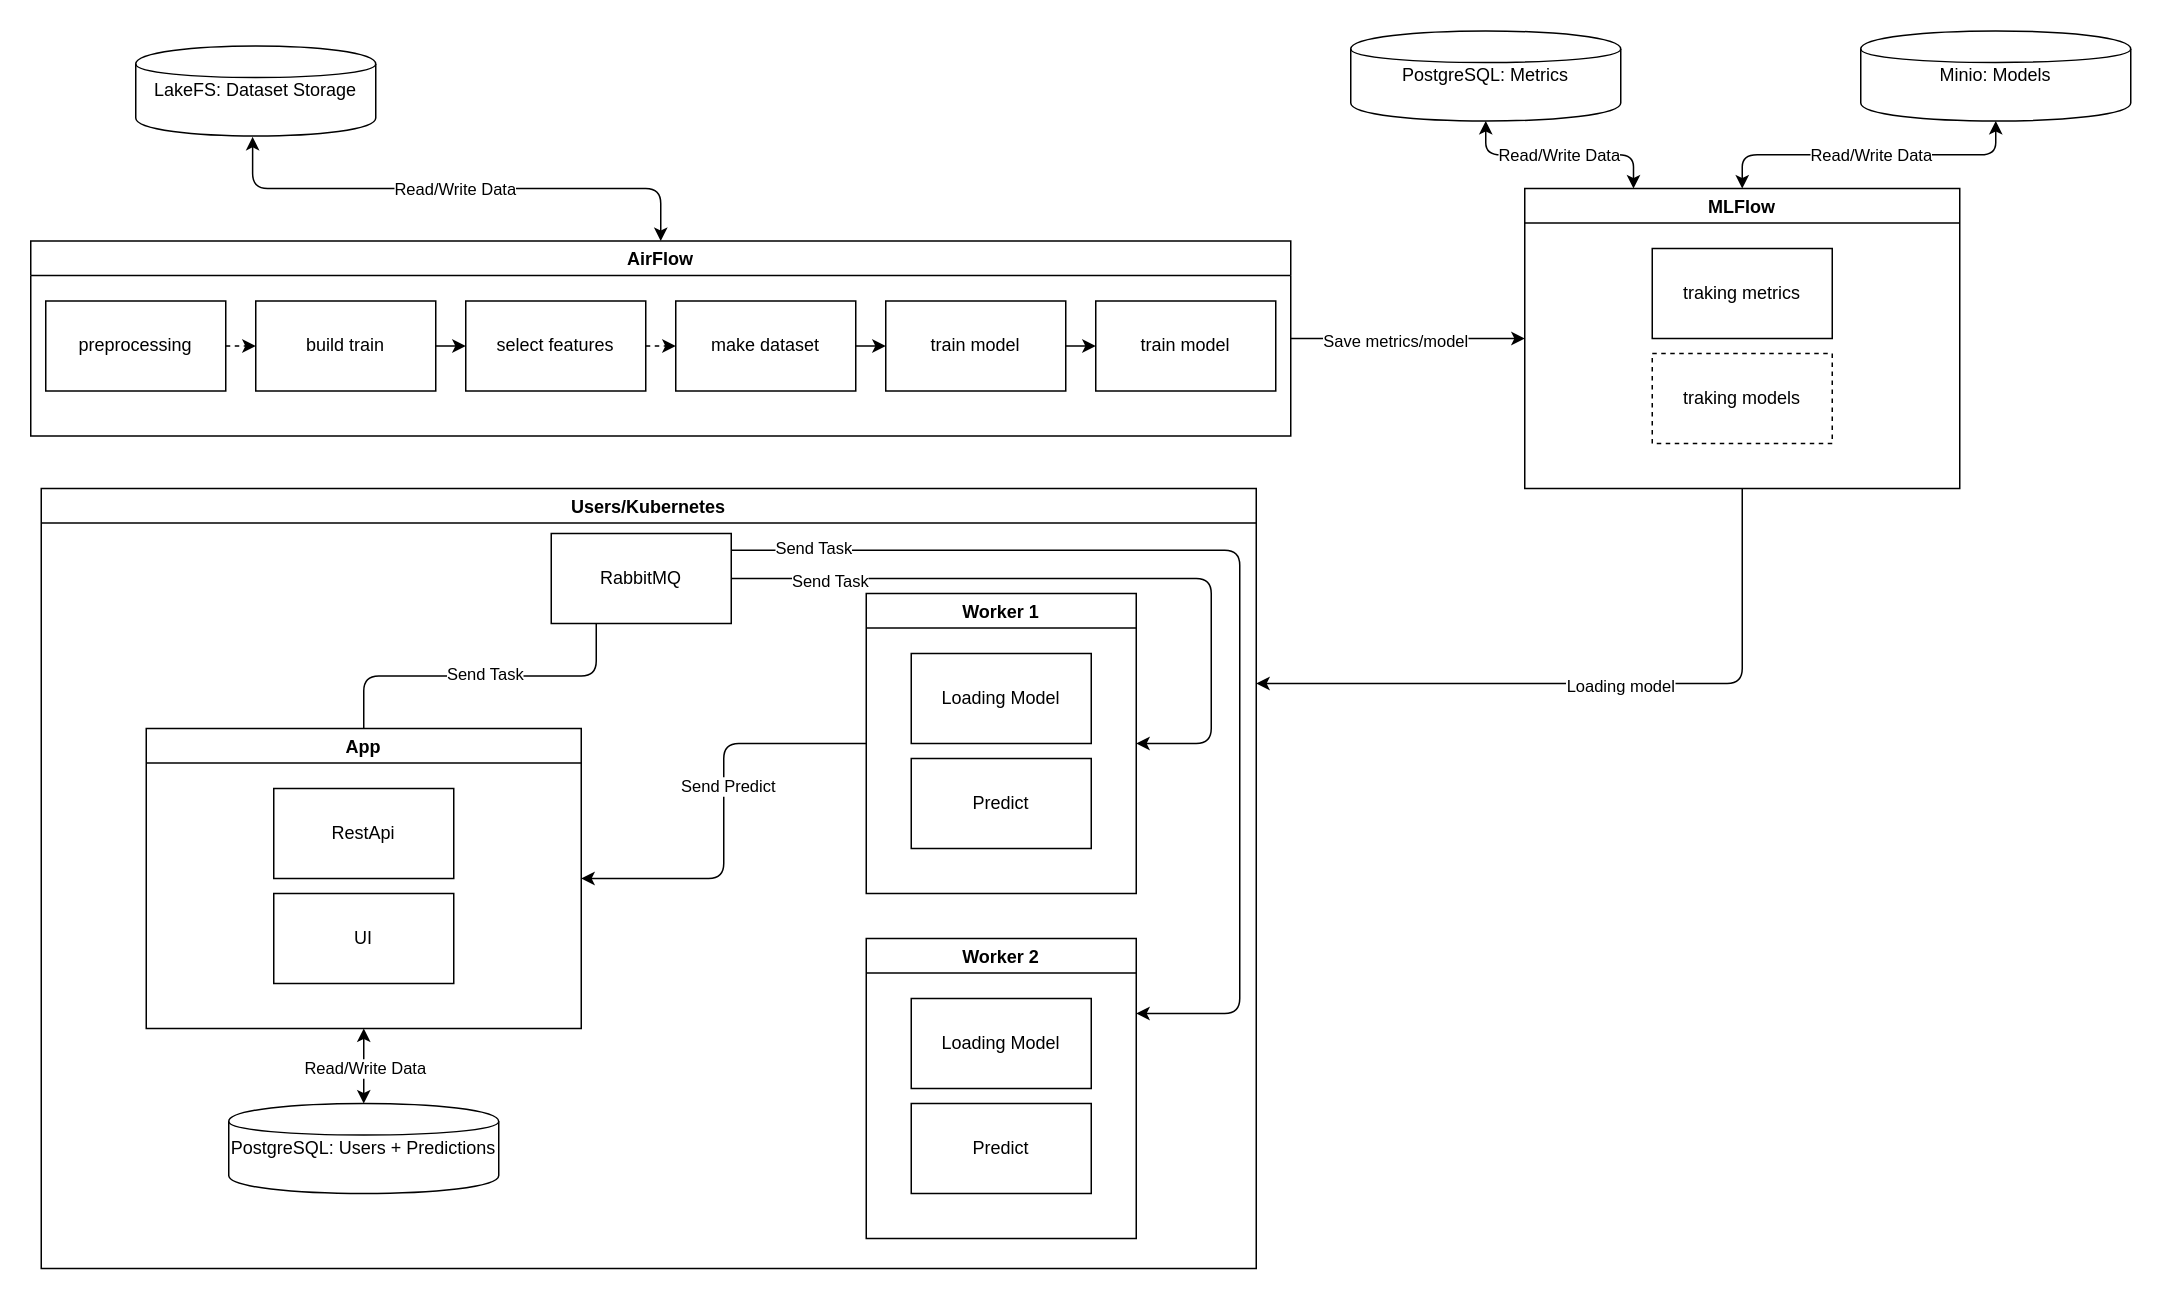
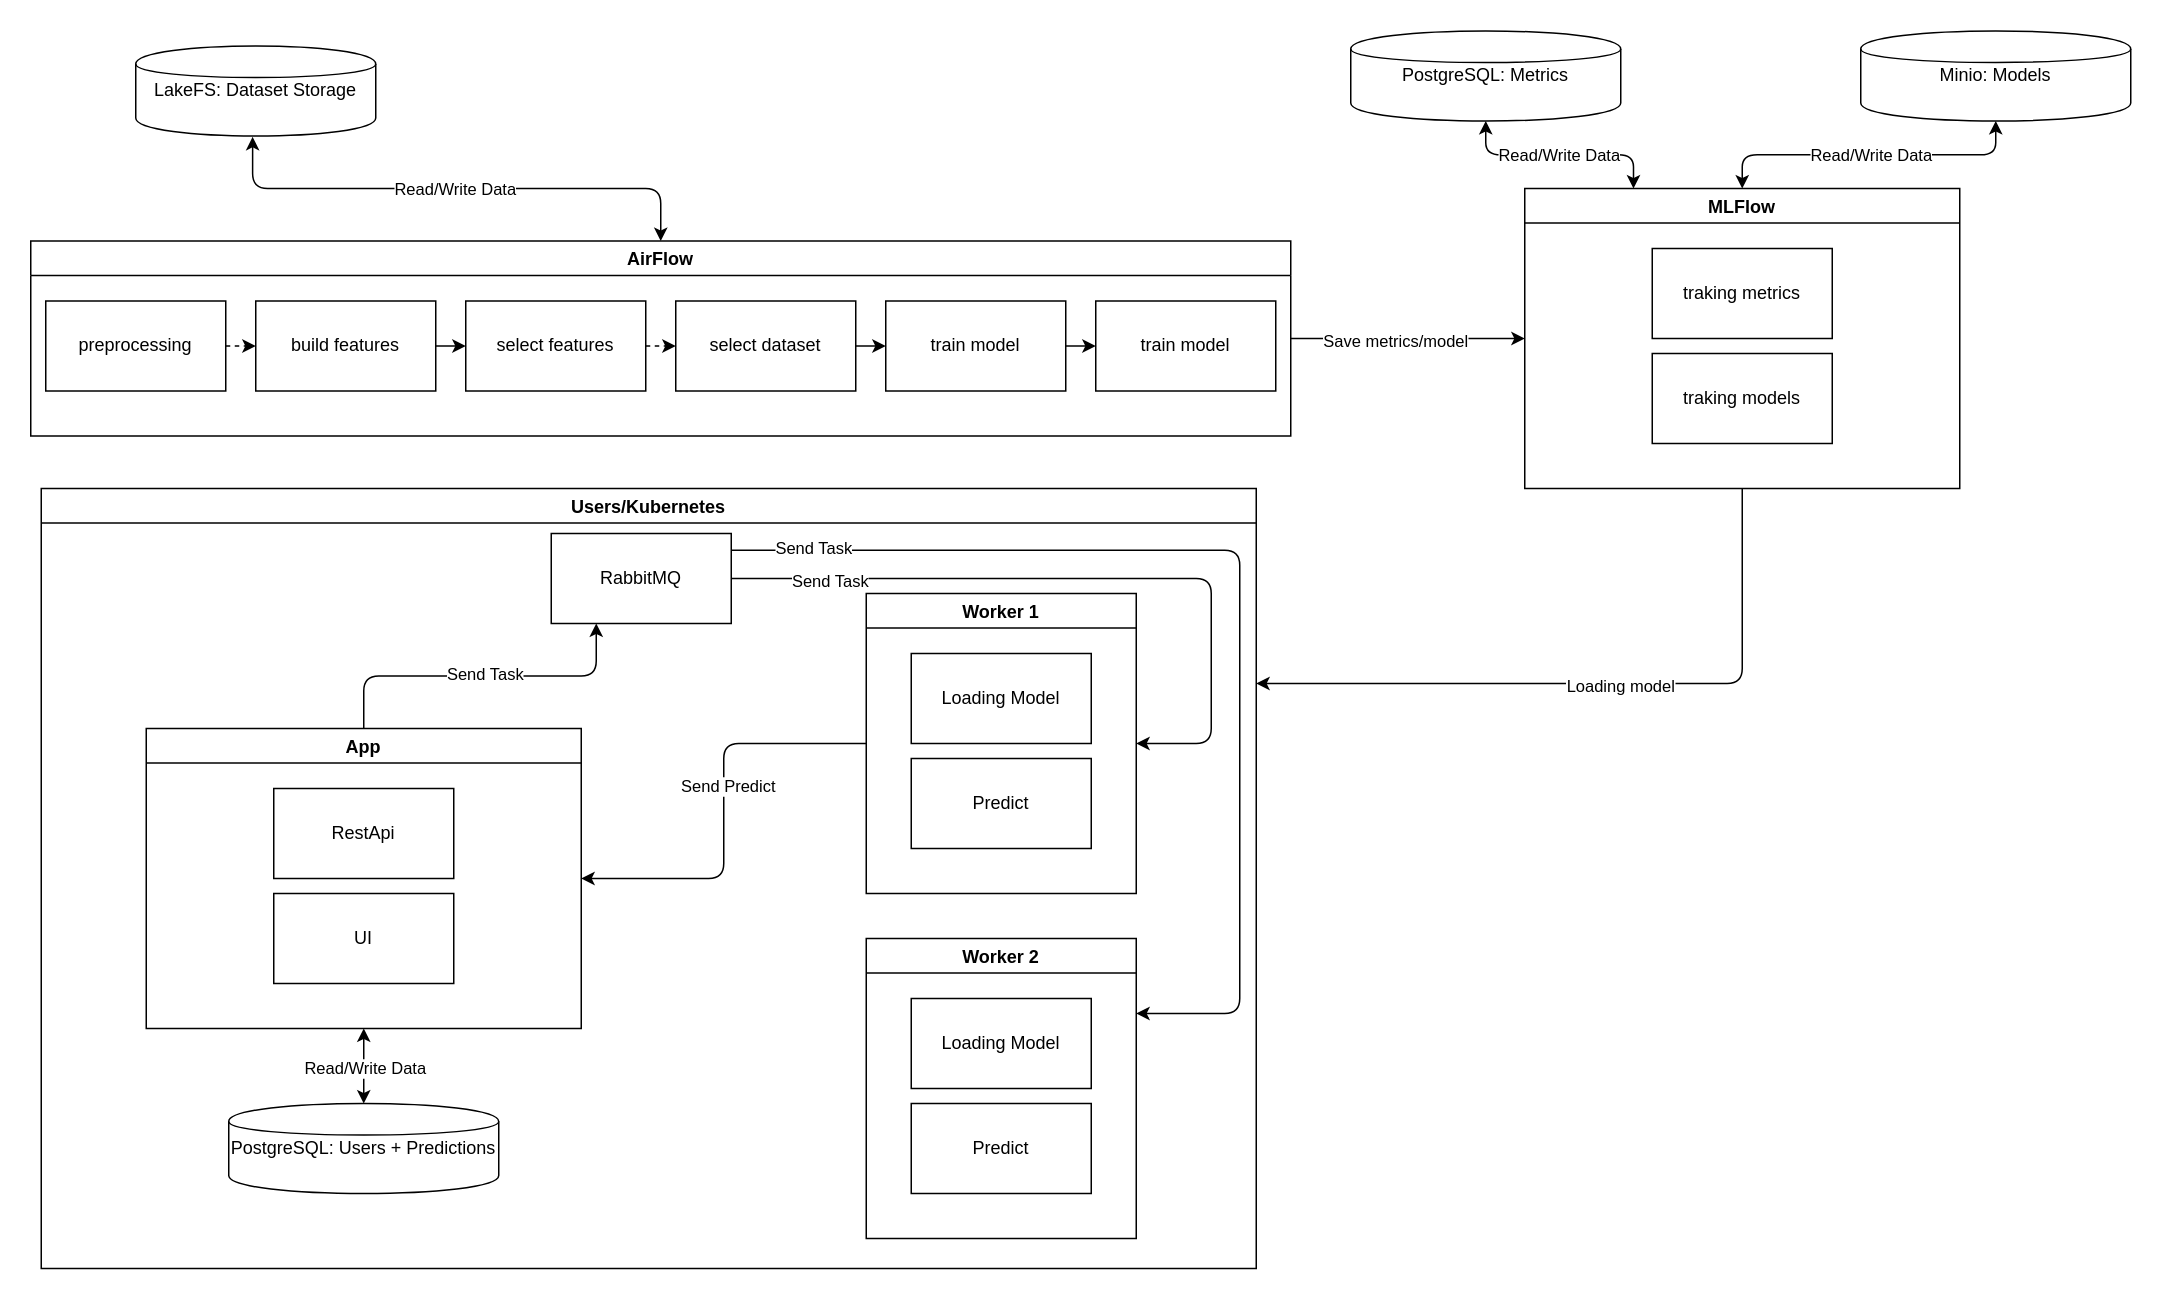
(346, 346) -> (346, 346)
(766, 346) -> (766, 346)
(1742, 398) -> (1742, 398)
(596, 630) -> (596, 635)
